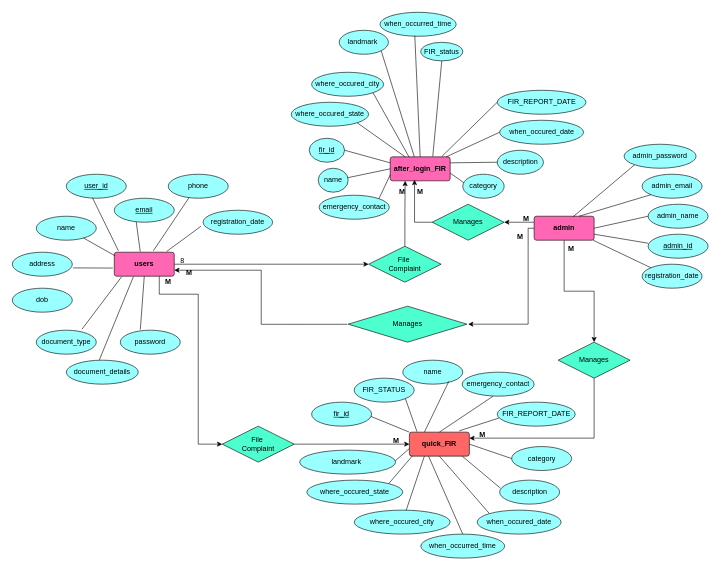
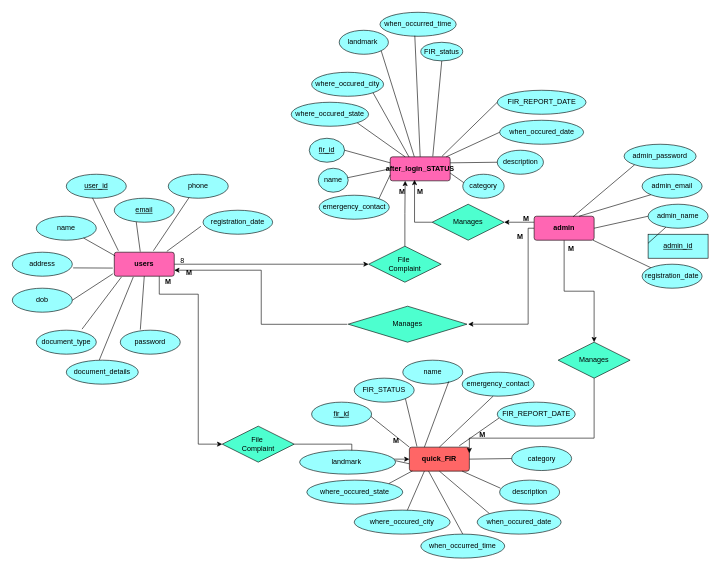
(420, 169) -> (420, 169)
(621, 239) -> (657, 236)
(678, 246) -> (678, 246)
none -> (93, 287)
(440, 444) -> (440, 459)
